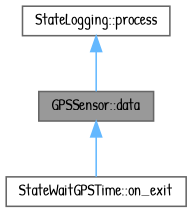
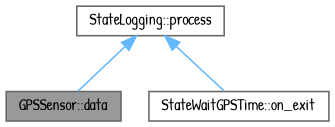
(96, 157) -> (200, 69)
